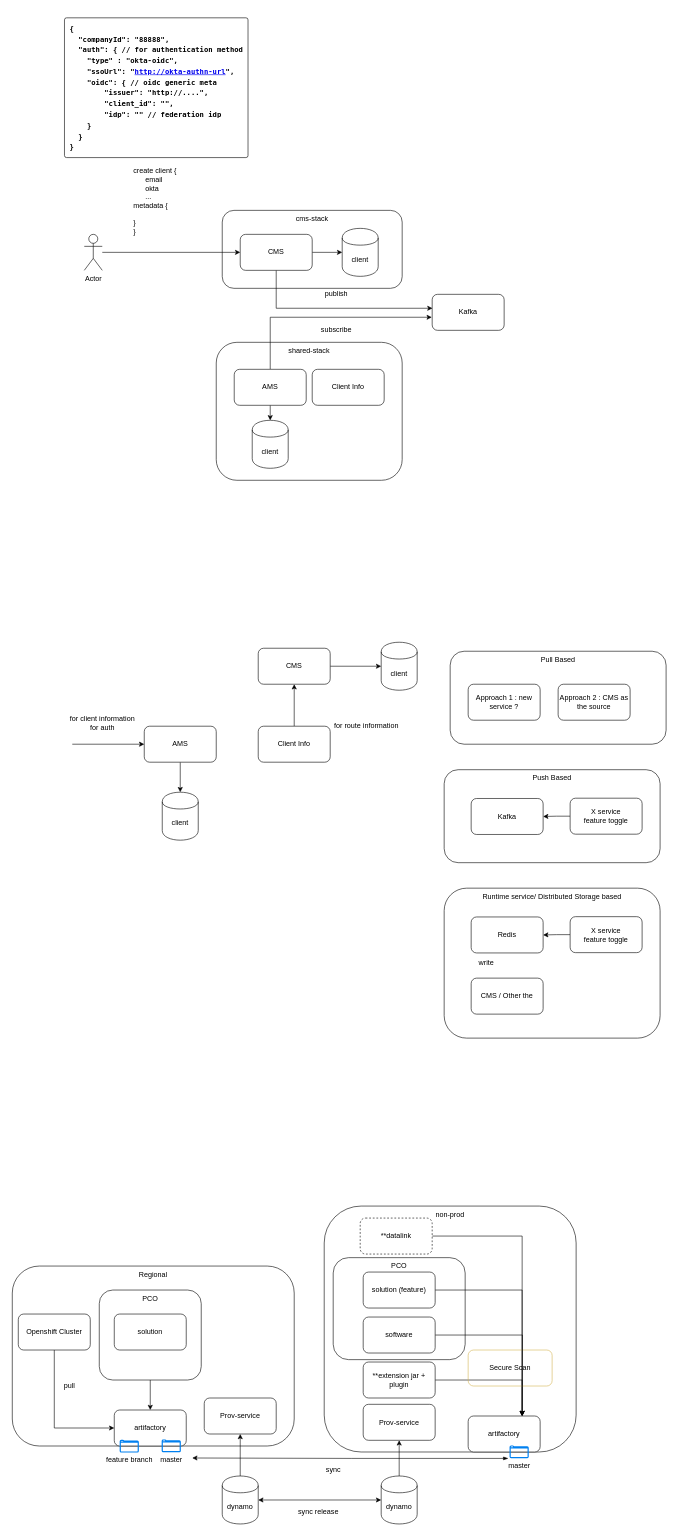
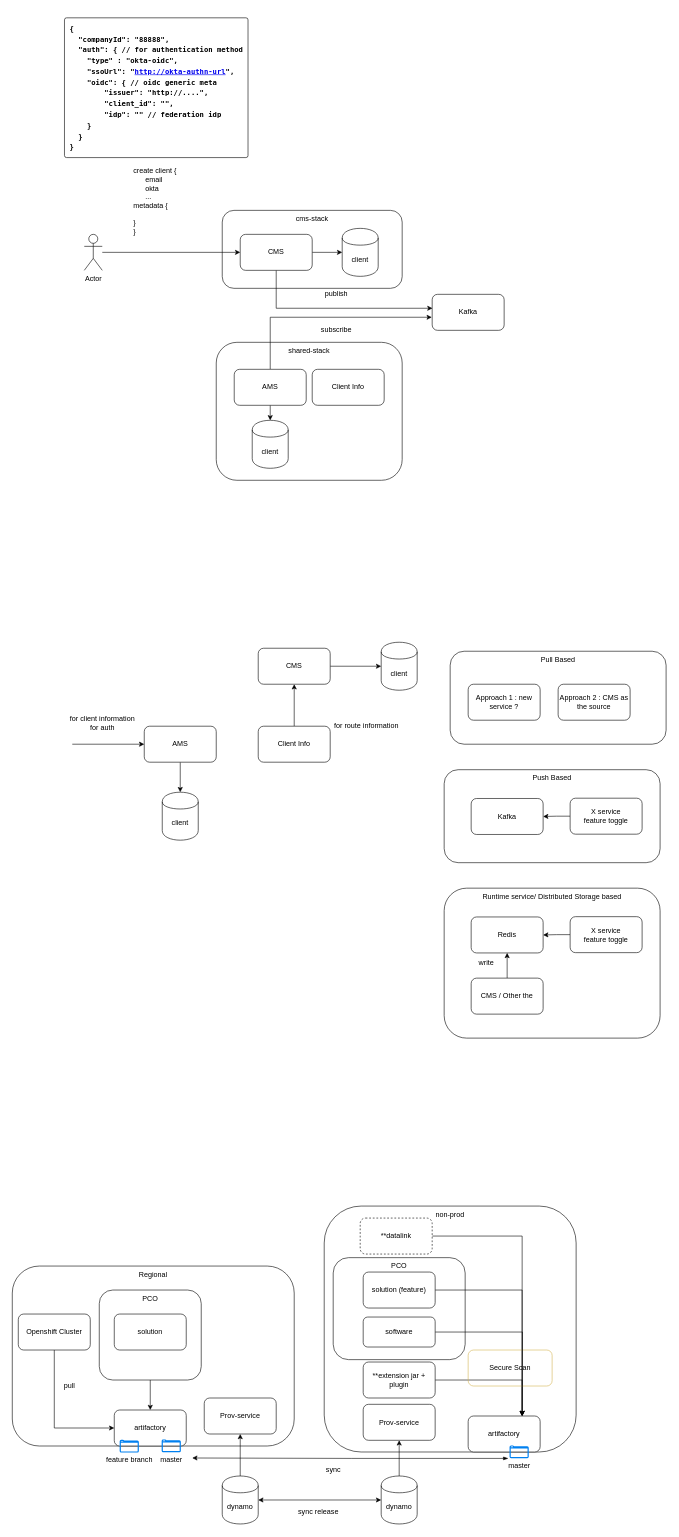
none -> (507, 958)
(399, 1335) -> (399, 1332)
